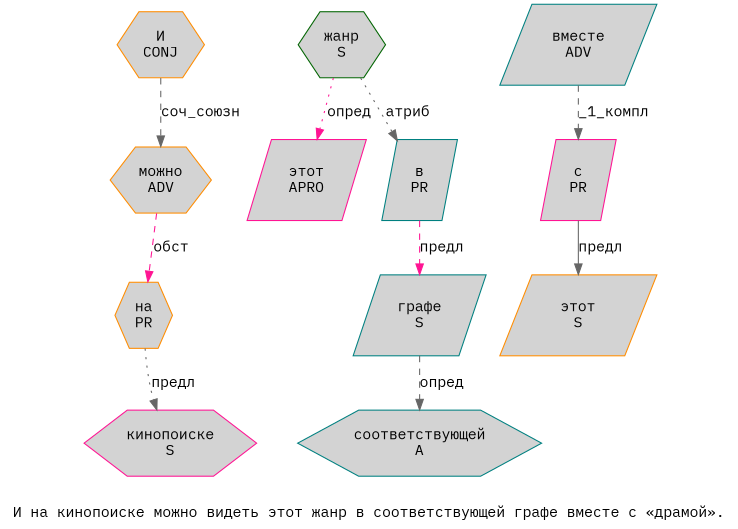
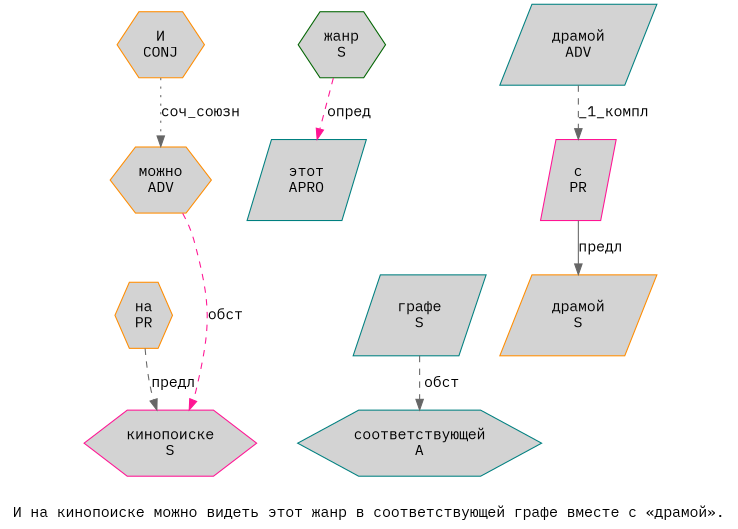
(578, 45) -> (578, 45)
(327, 104) -> (327, 104)
(161, 107) -> (161, 107)
(307, 180) -> (307, 180)
(420, 180) -> none
(153, 242) -> (207, 306)
(578, 315) -> (578, 315)
(148, 374) -> (148, 374)
(442, 383) -> (442, 383)
